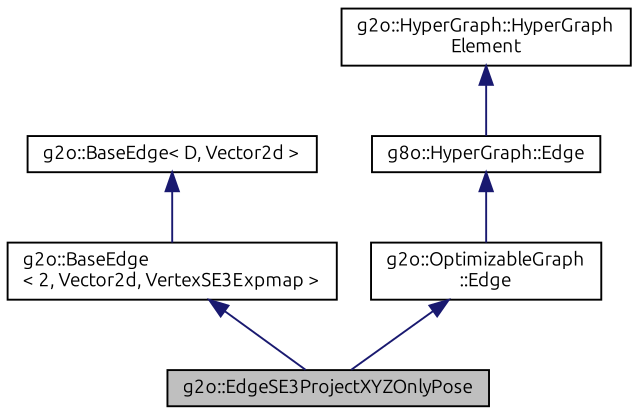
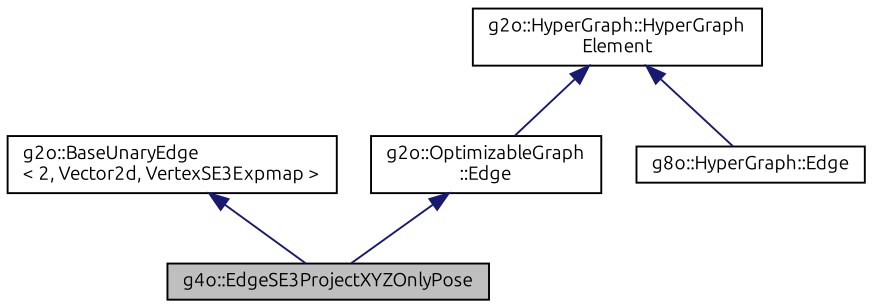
(172, 154) -> none
(486, 217) -> (545, 108)
(172, 271) -> (172, 165)
(328, 388) -> (328, 282)
